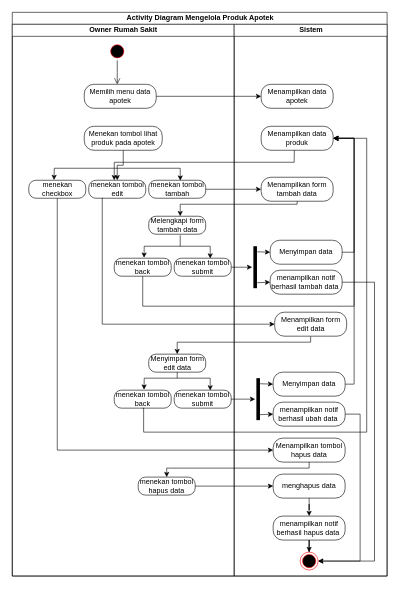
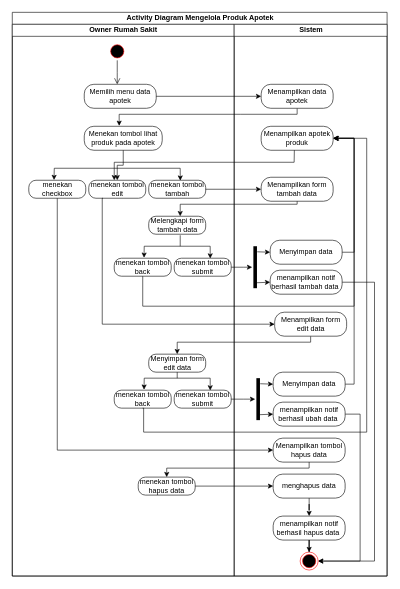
none -> (119, 115)
(297, 138) -> (297, 138)
